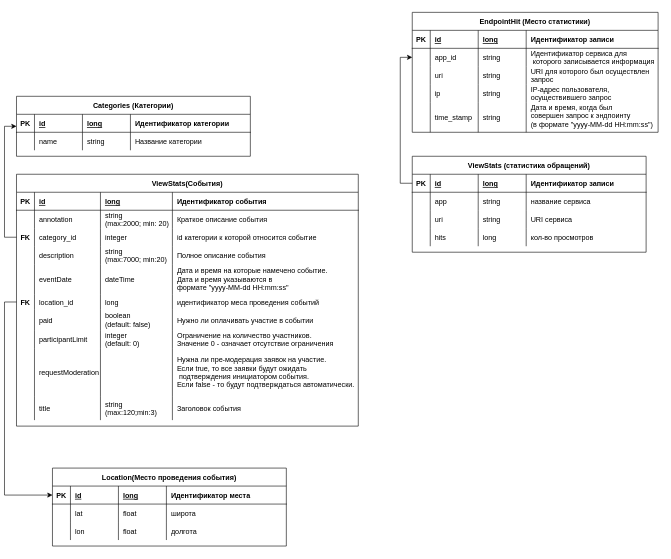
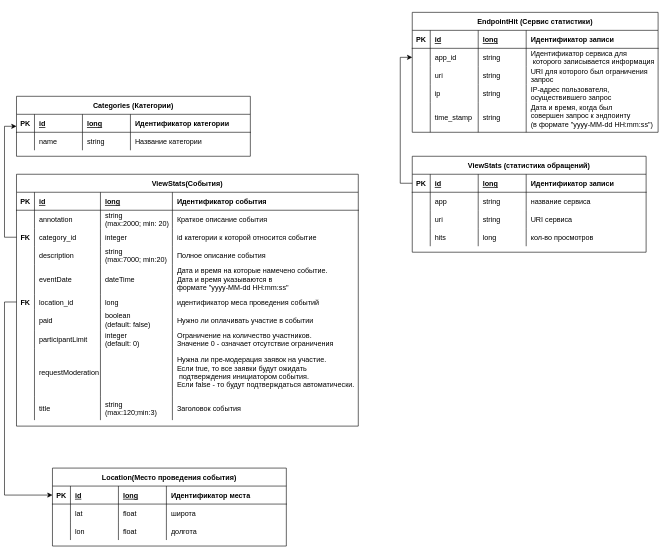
(535, 22) -> (535, 22)
(592, 71) -> (592, 71)
